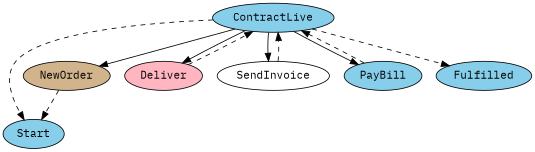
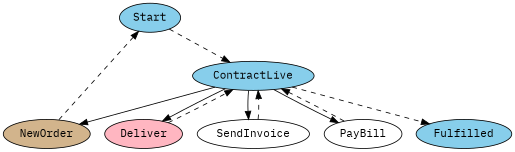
(84, 34) -> (196, 44)
(383, 76) -> (363, 134)
